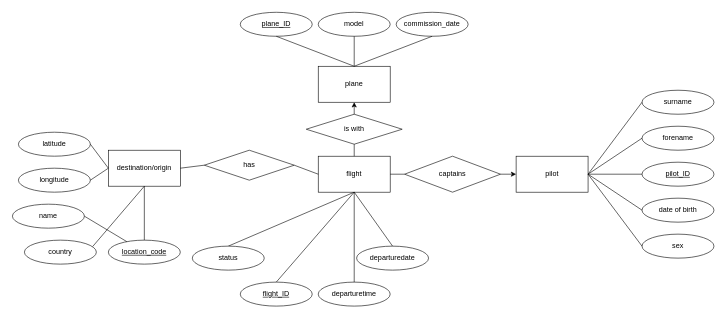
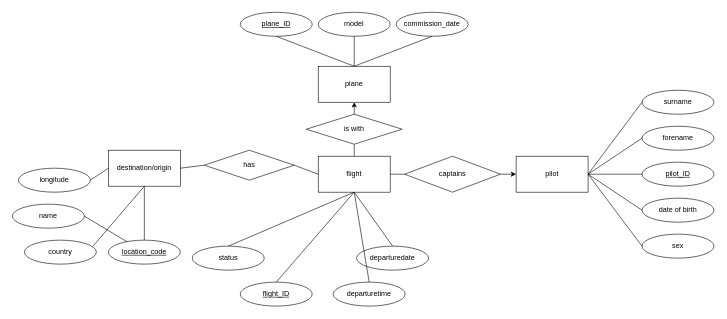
(54, 144) -> none
(98, 155) -> none
(354, 294) -> (369, 294)
